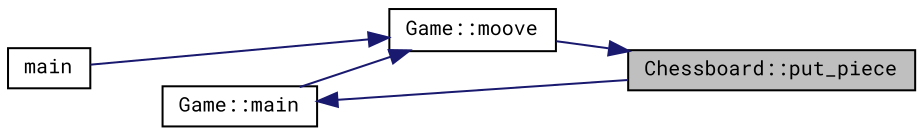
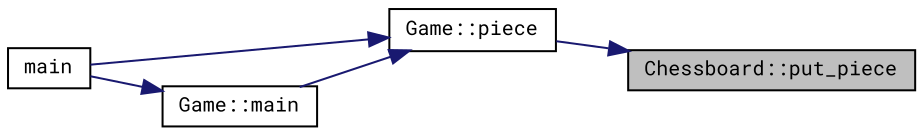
(473, 30) -> (473, 30)
(483, 90) -> (116, 82)
